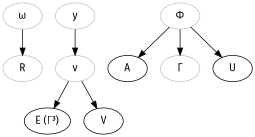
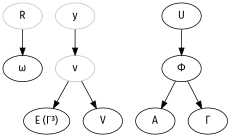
(23, 16) -> (23, 69)
(180, 16) -> (182, 69)
(23, 39) -> (23, 39)
(204, 40) -> (182, 39)
(180, 69) -> (208, 121)
